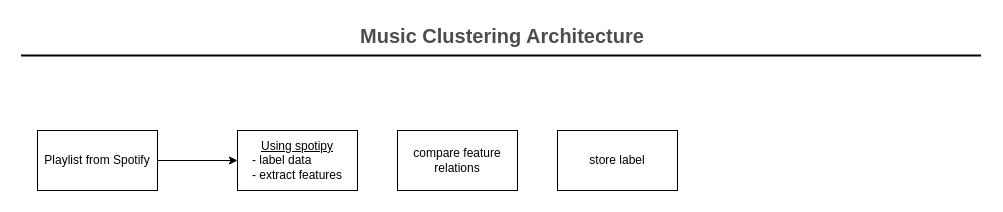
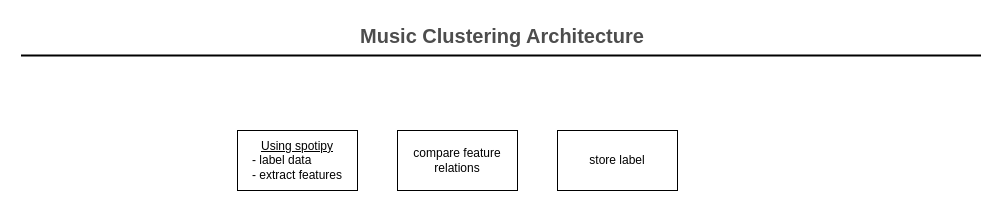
(98, 161) -> none
(194, 161) -> none
